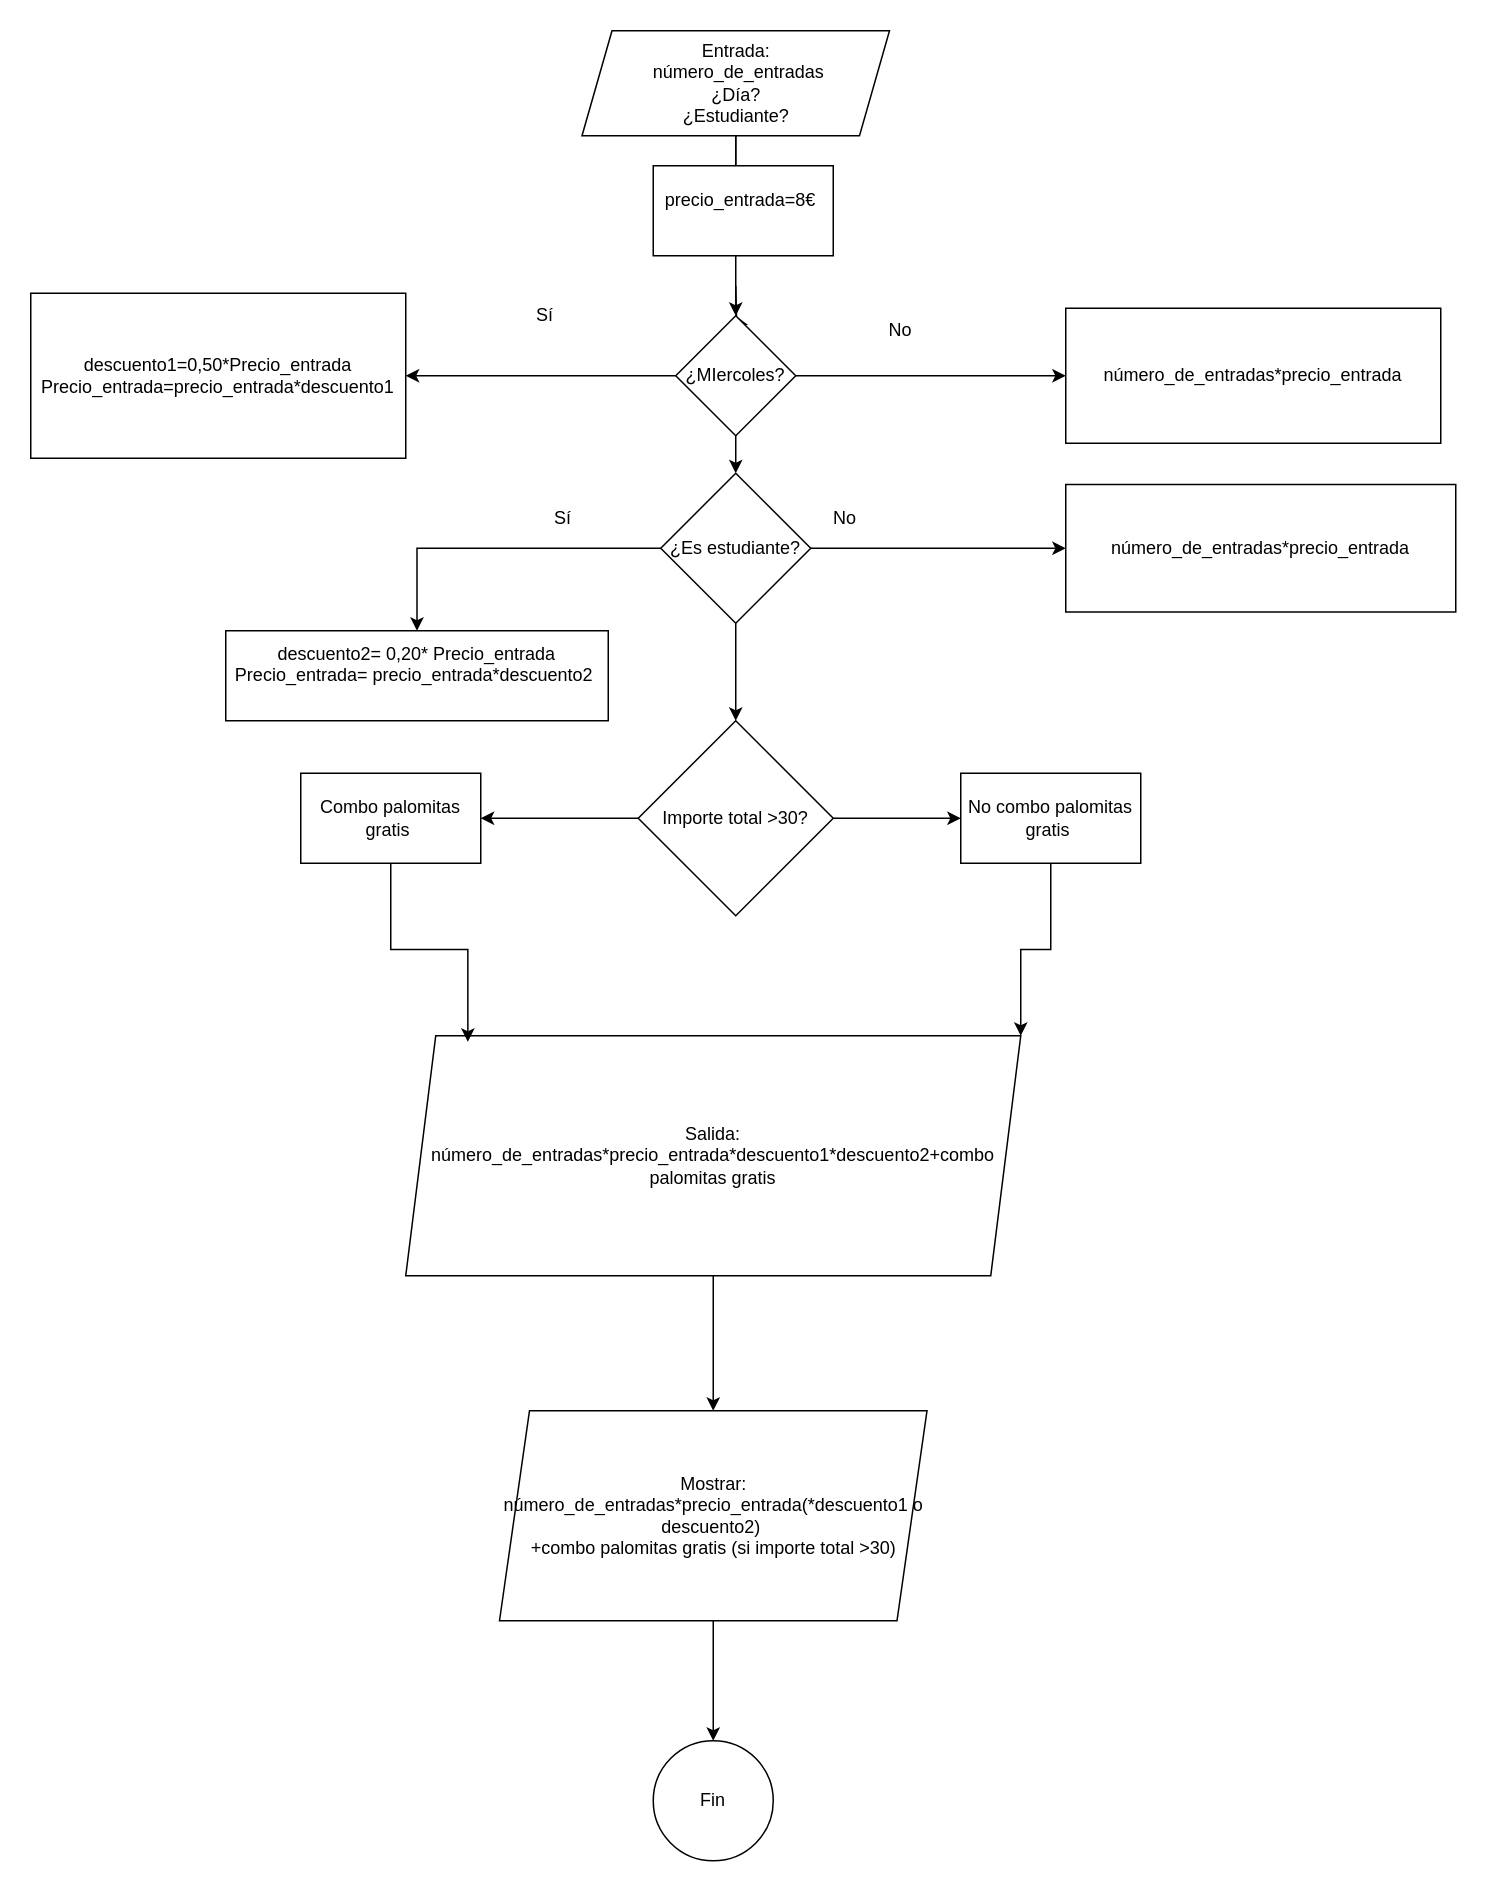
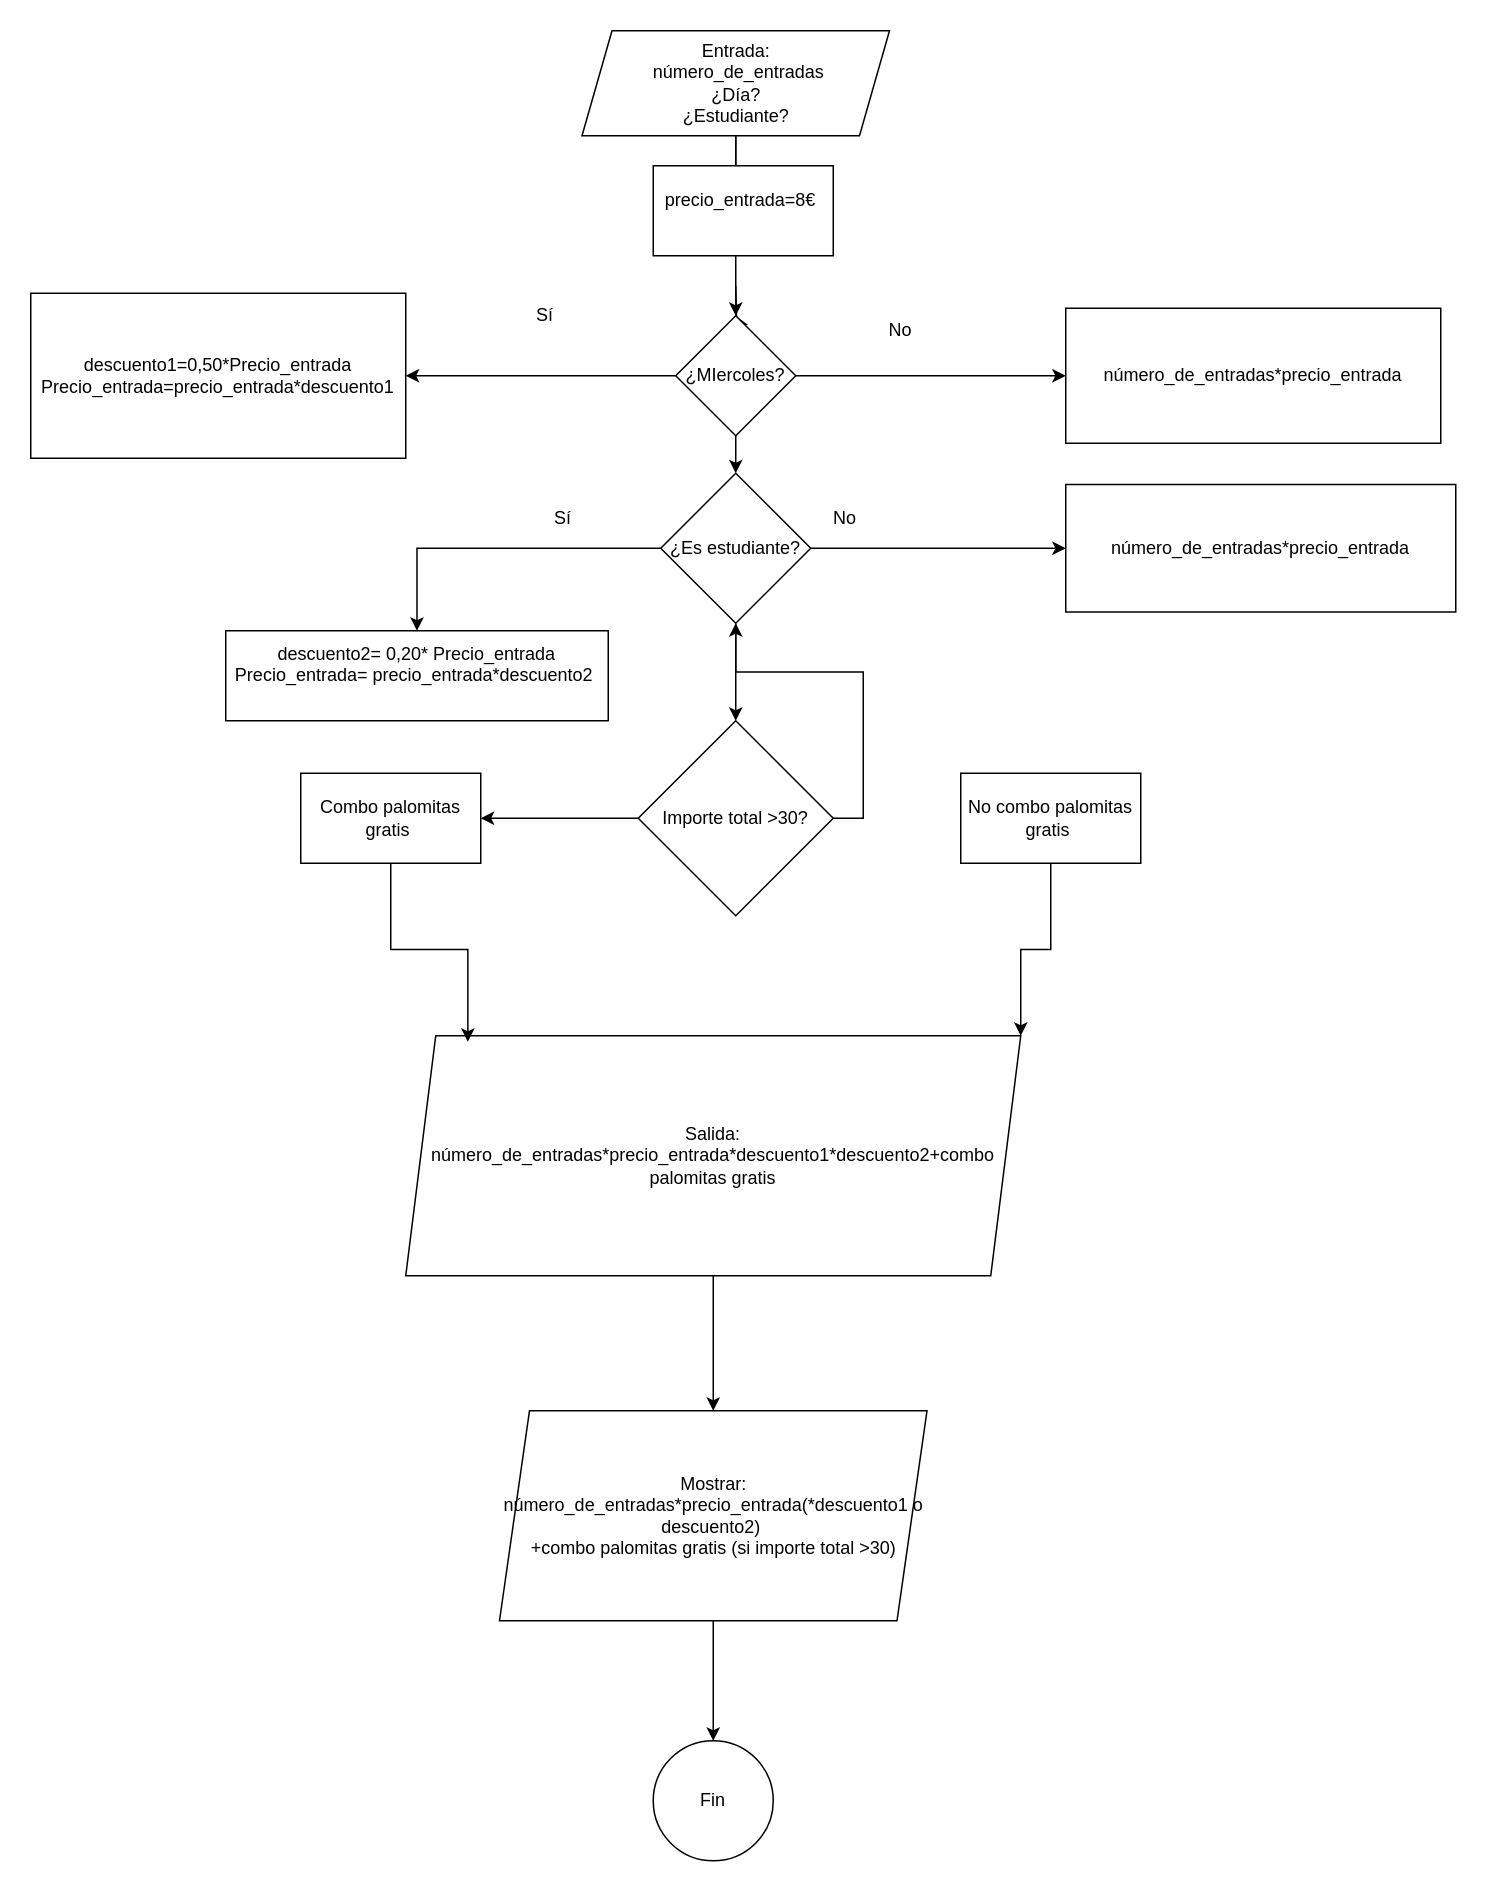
(906, 818) -> (863, 684)
